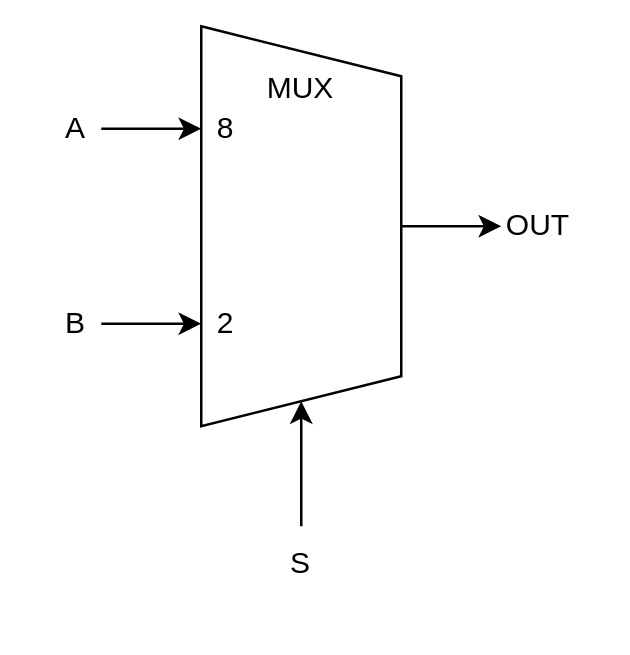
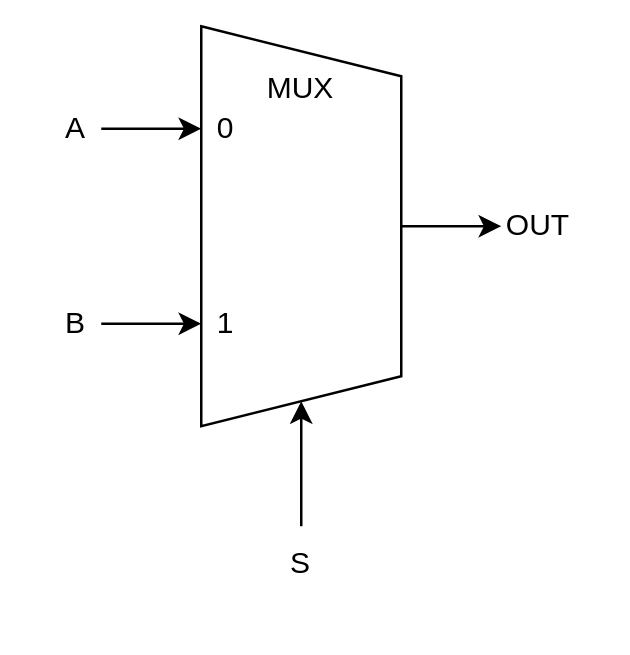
(226, 129) -> (226, 129)
(226, 324) -> (226, 324)
